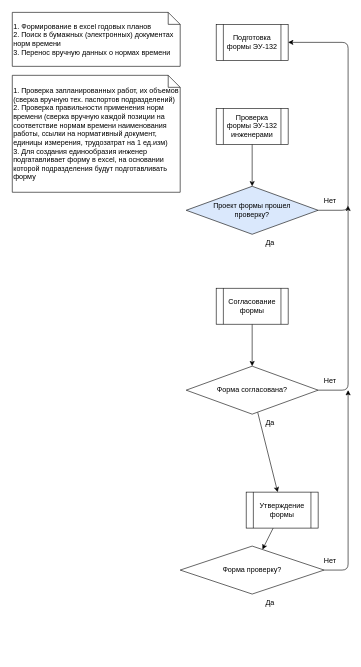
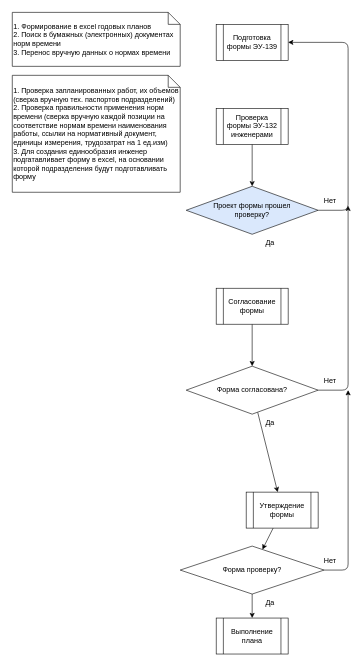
(252, 42) -> (252, 42)
none -> (252, 612)
none -> (252, 636)
